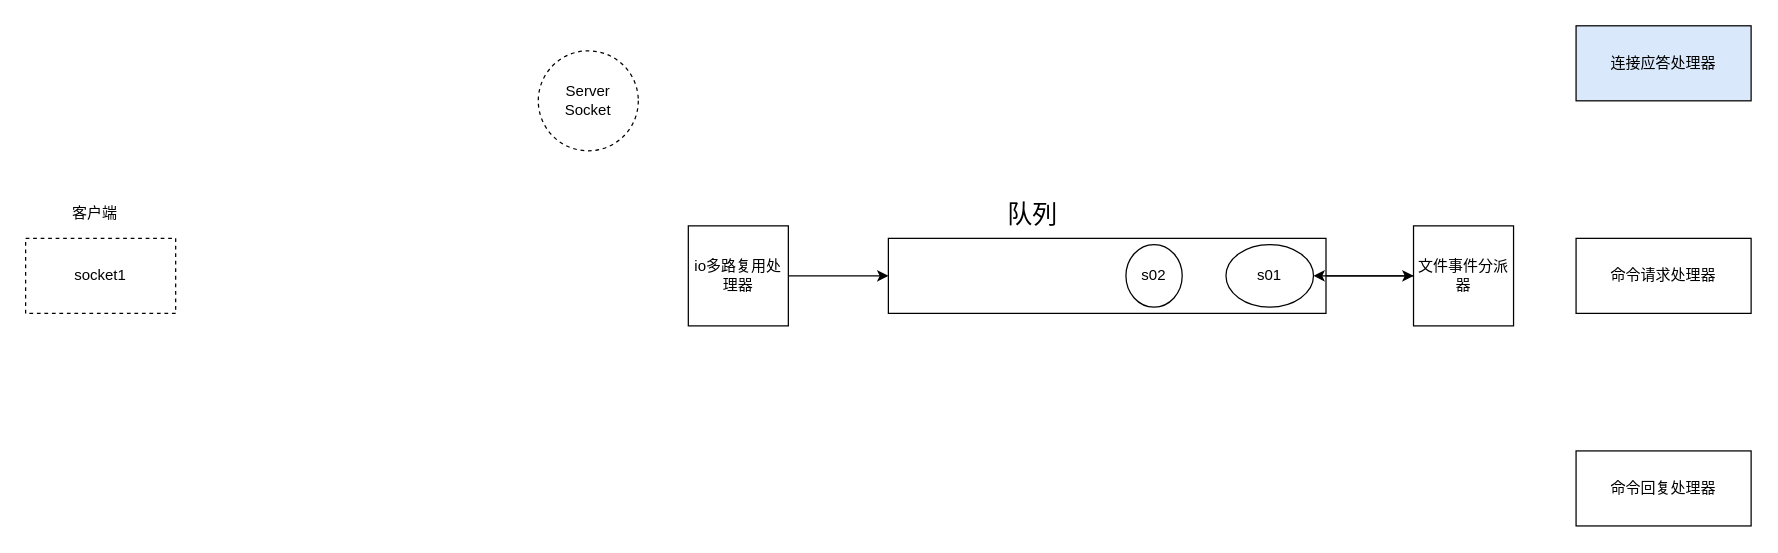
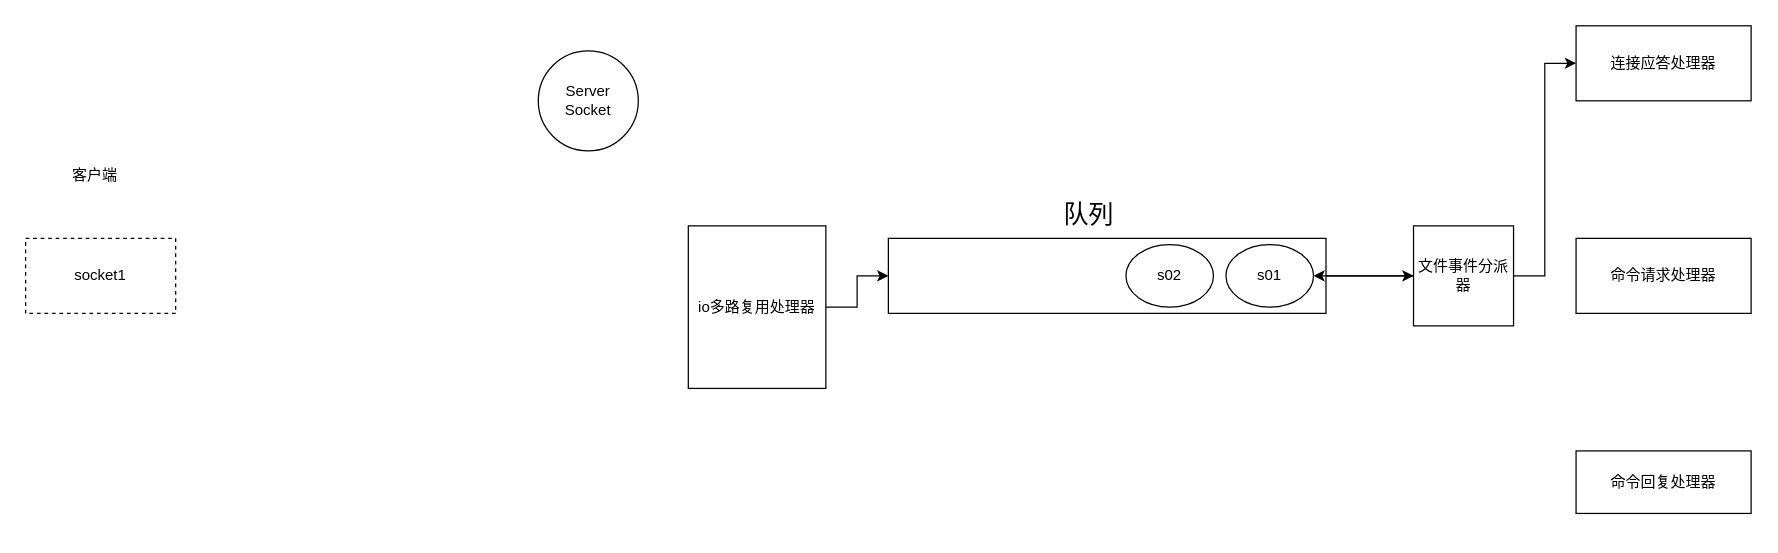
(1663, 63) -> (1663, 63)
(588, 101) -> (588, 101)
none -> (1544, 173)
(94, 213) -> (94, 176)
(1032, 213) -> (1088, 213)
(738, 276) -> (757, 307)
(1154, 276) -> (1169, 276)
(1663, 488) -> (1663, 482)
